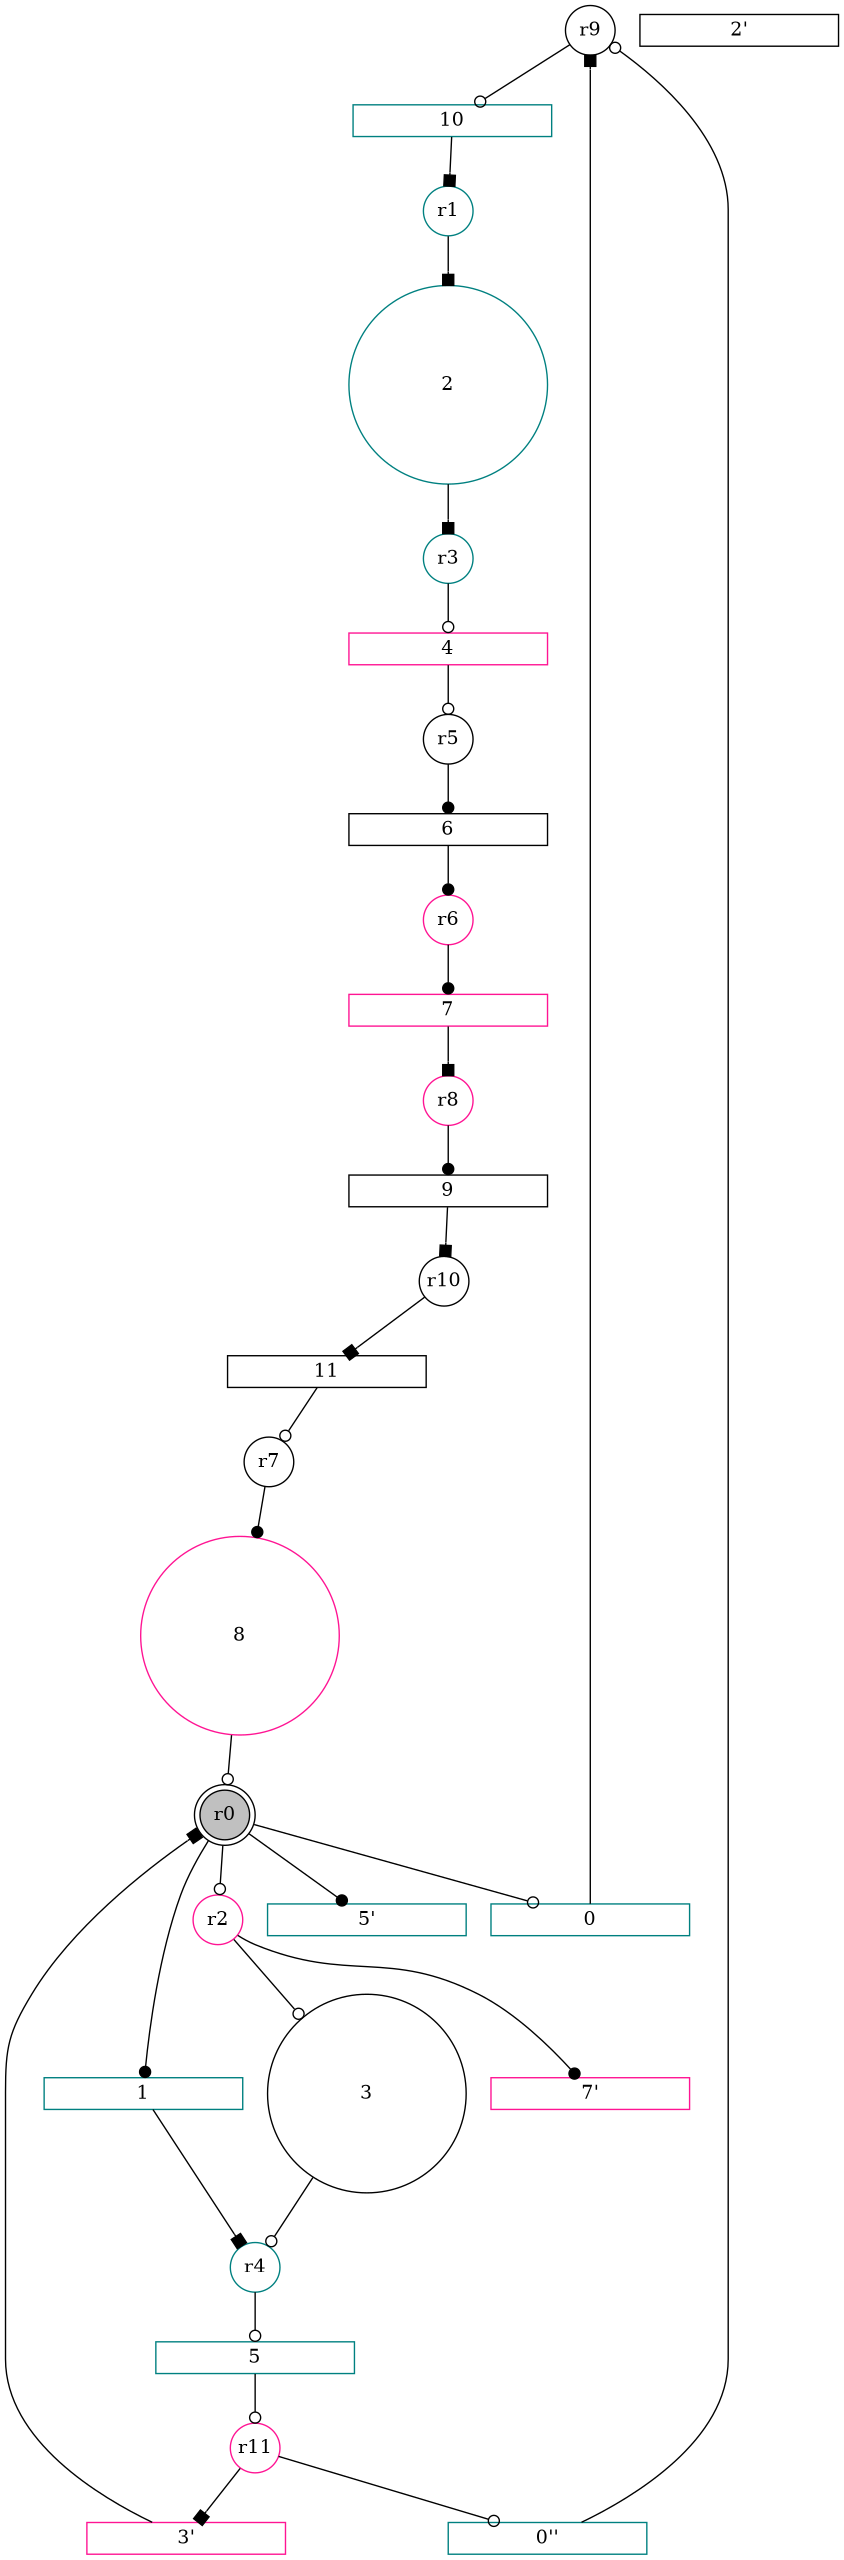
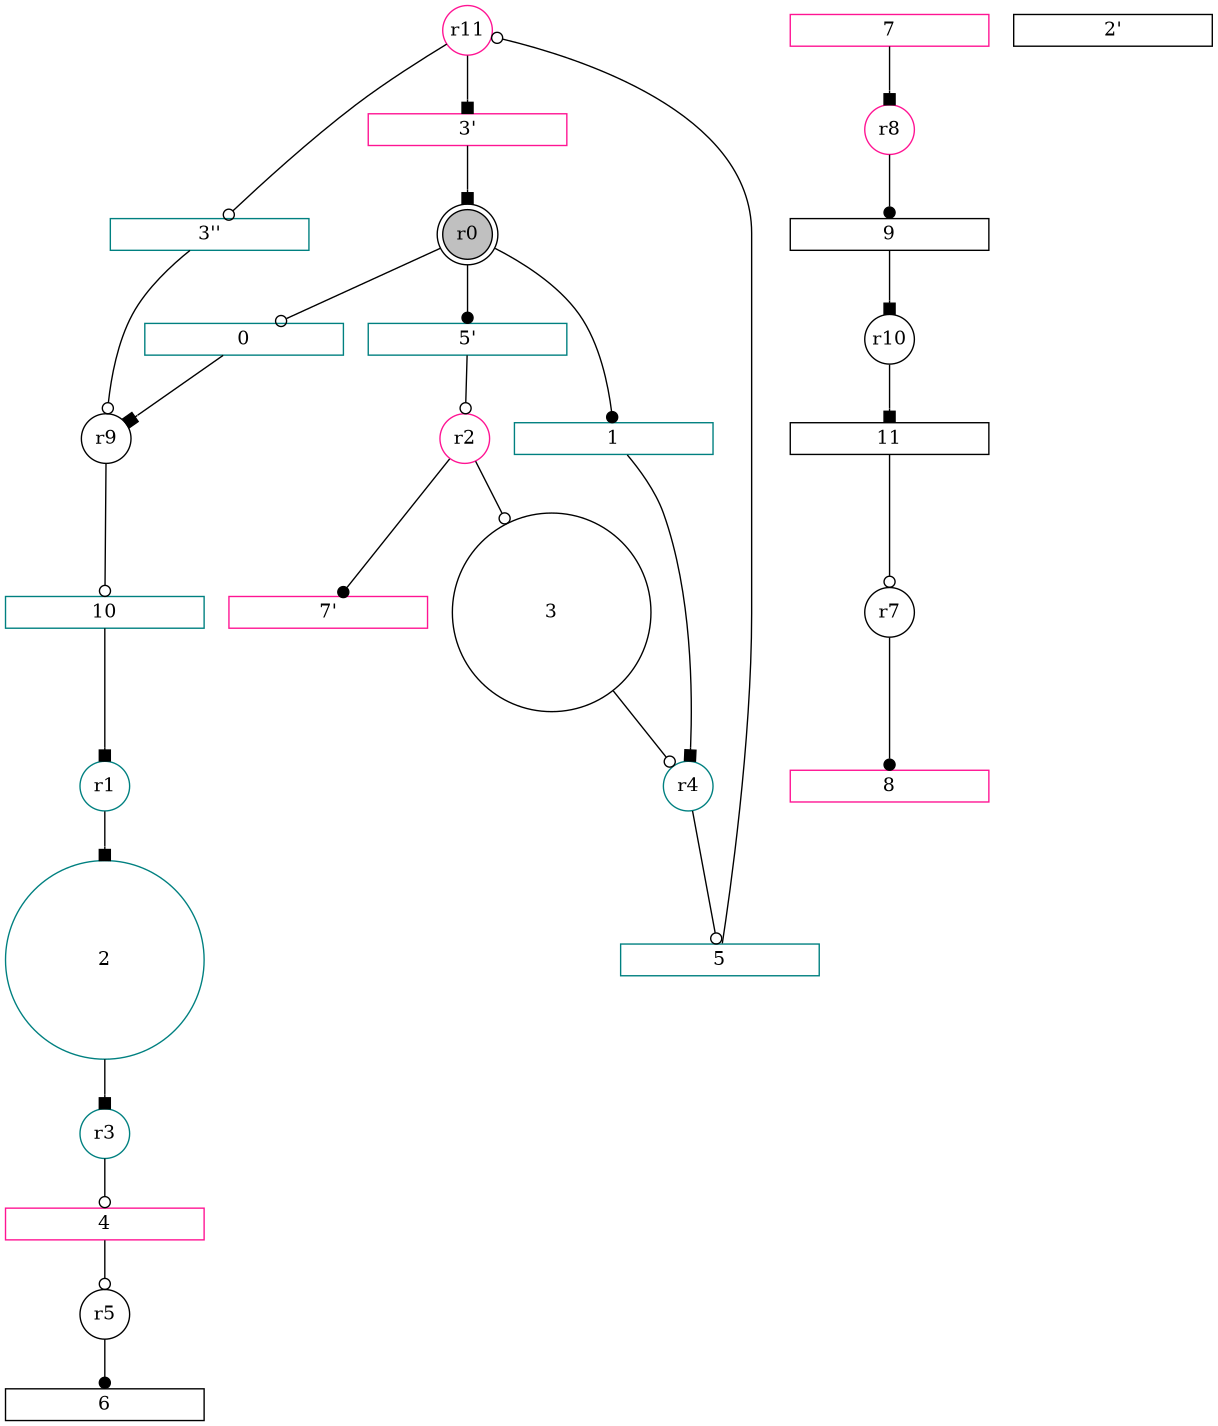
(448, 920) -> none
(240, 1636) -> (890, 786)
(230, 1754) -> none
(222, 1864) -> (466, 379)
(548, 2538) -> (210, 234)
